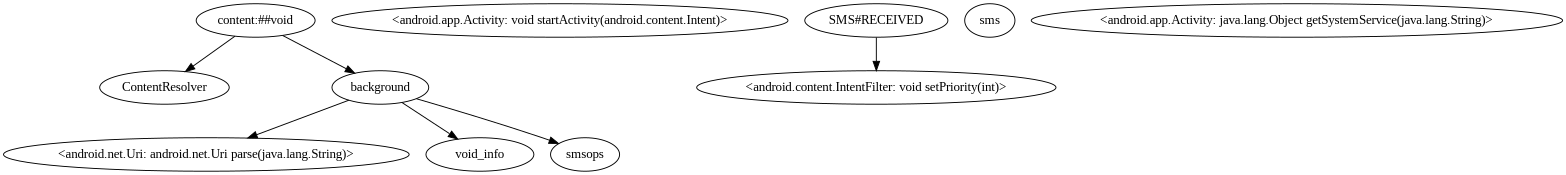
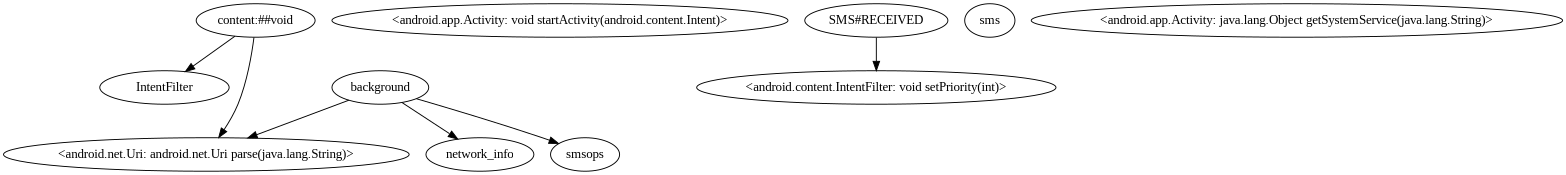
(314, 52) -> (244, 85)
(164, 87) -> (164, 87)
(480, 154) -> (480, 154)
